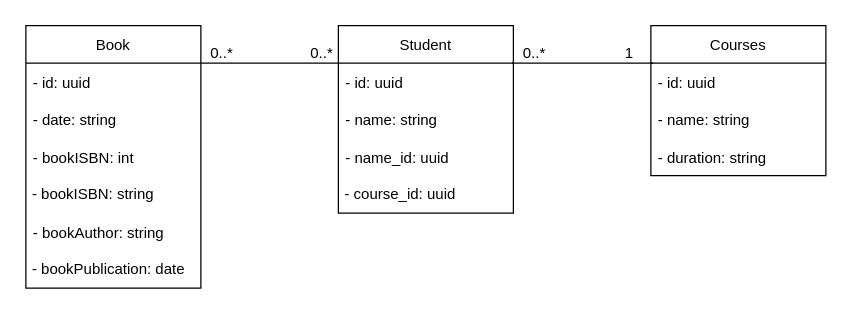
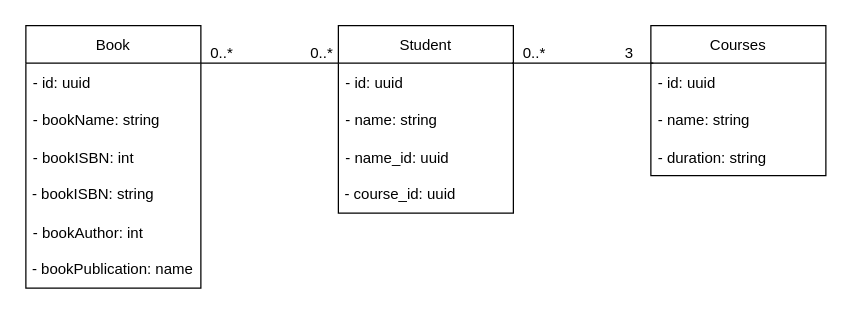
(629, 53) -> (629, 53)
(84, 120) -> (100, 120)
(109, 233) -> (96, 233)
(113, 269) -> (113, 269)
